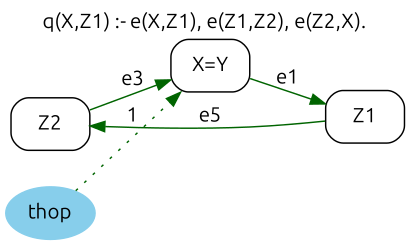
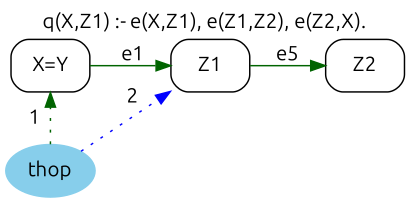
(123, 97) -> none
none -> (119, 126)
